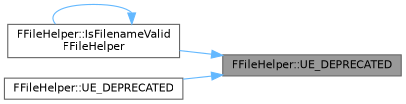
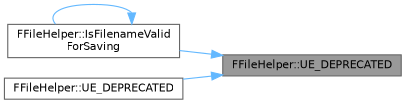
(94, 41) -> (94, 41)
